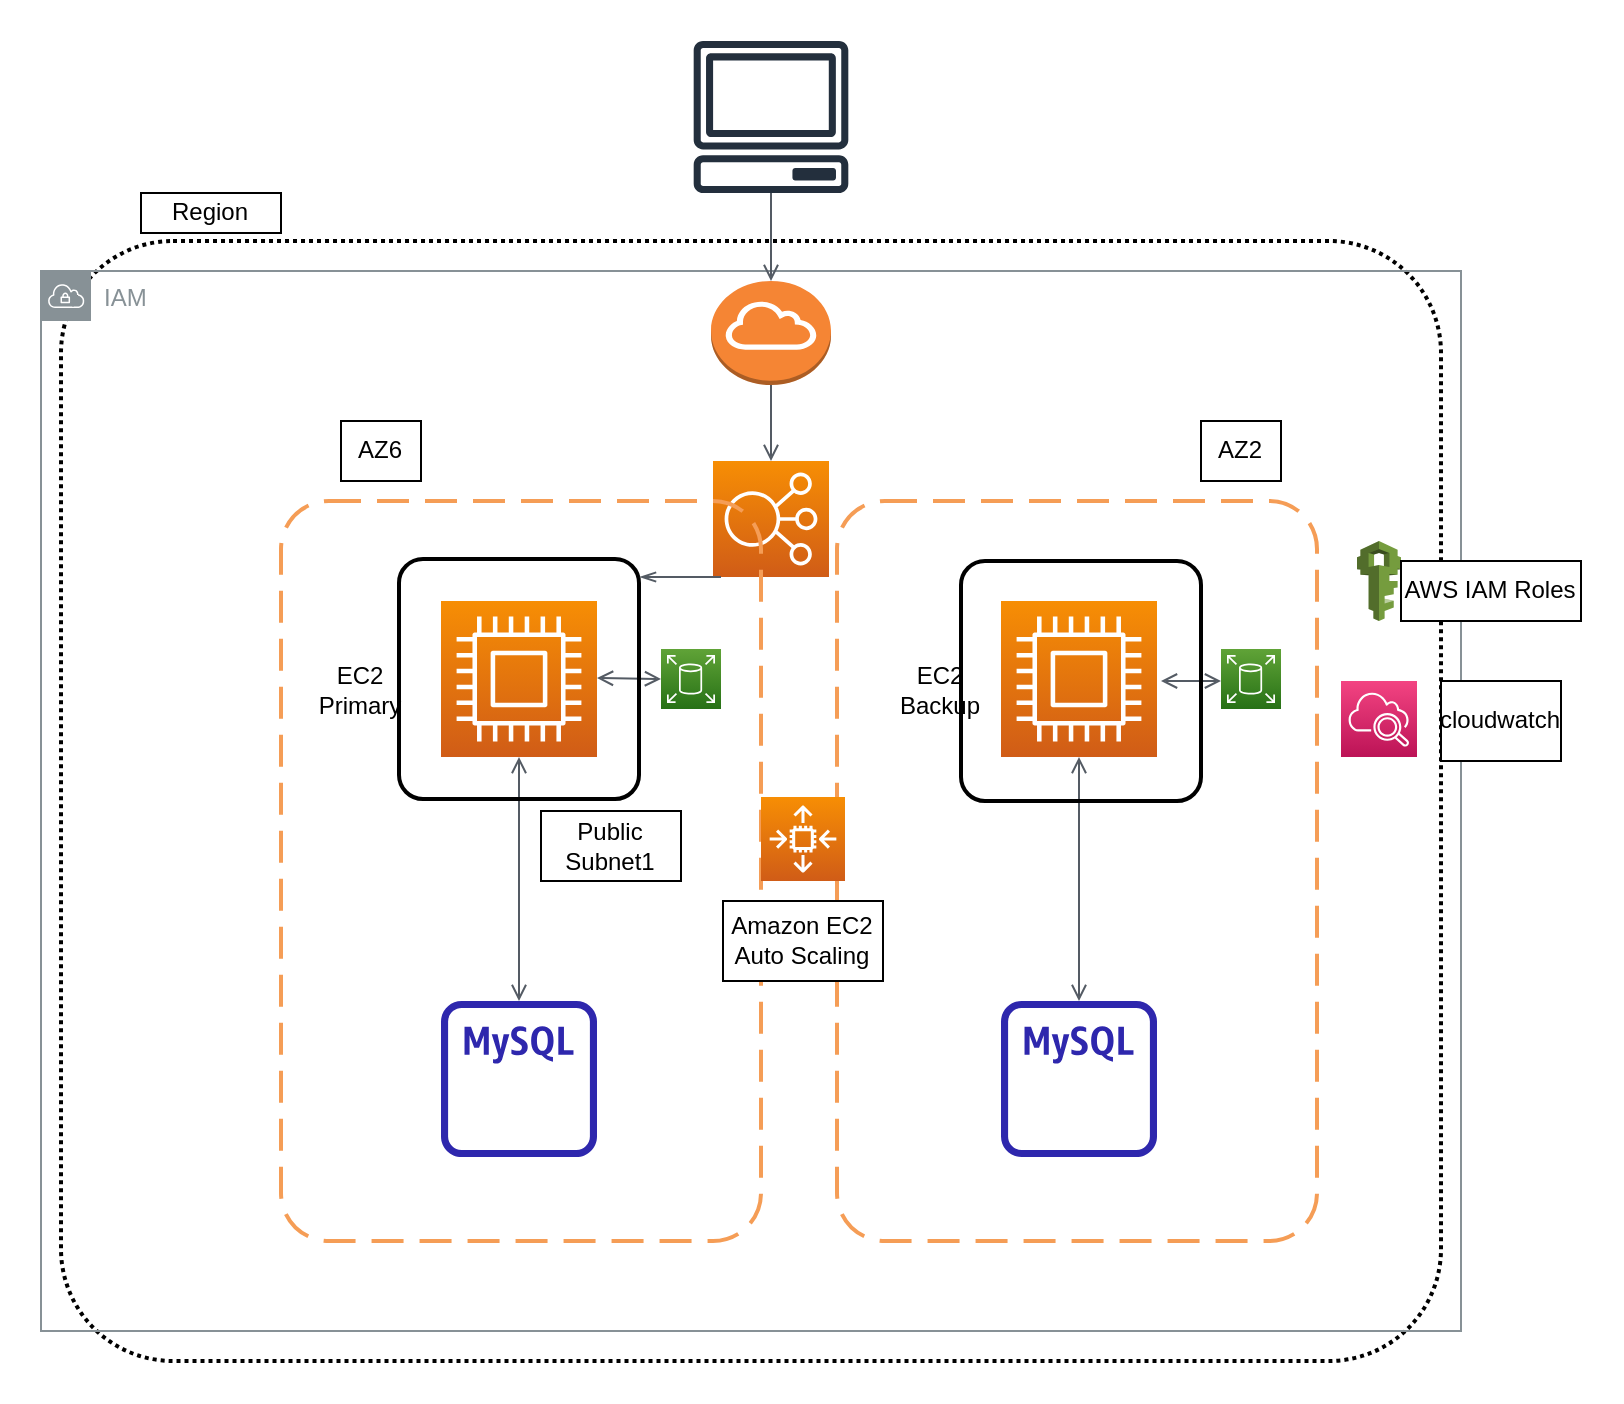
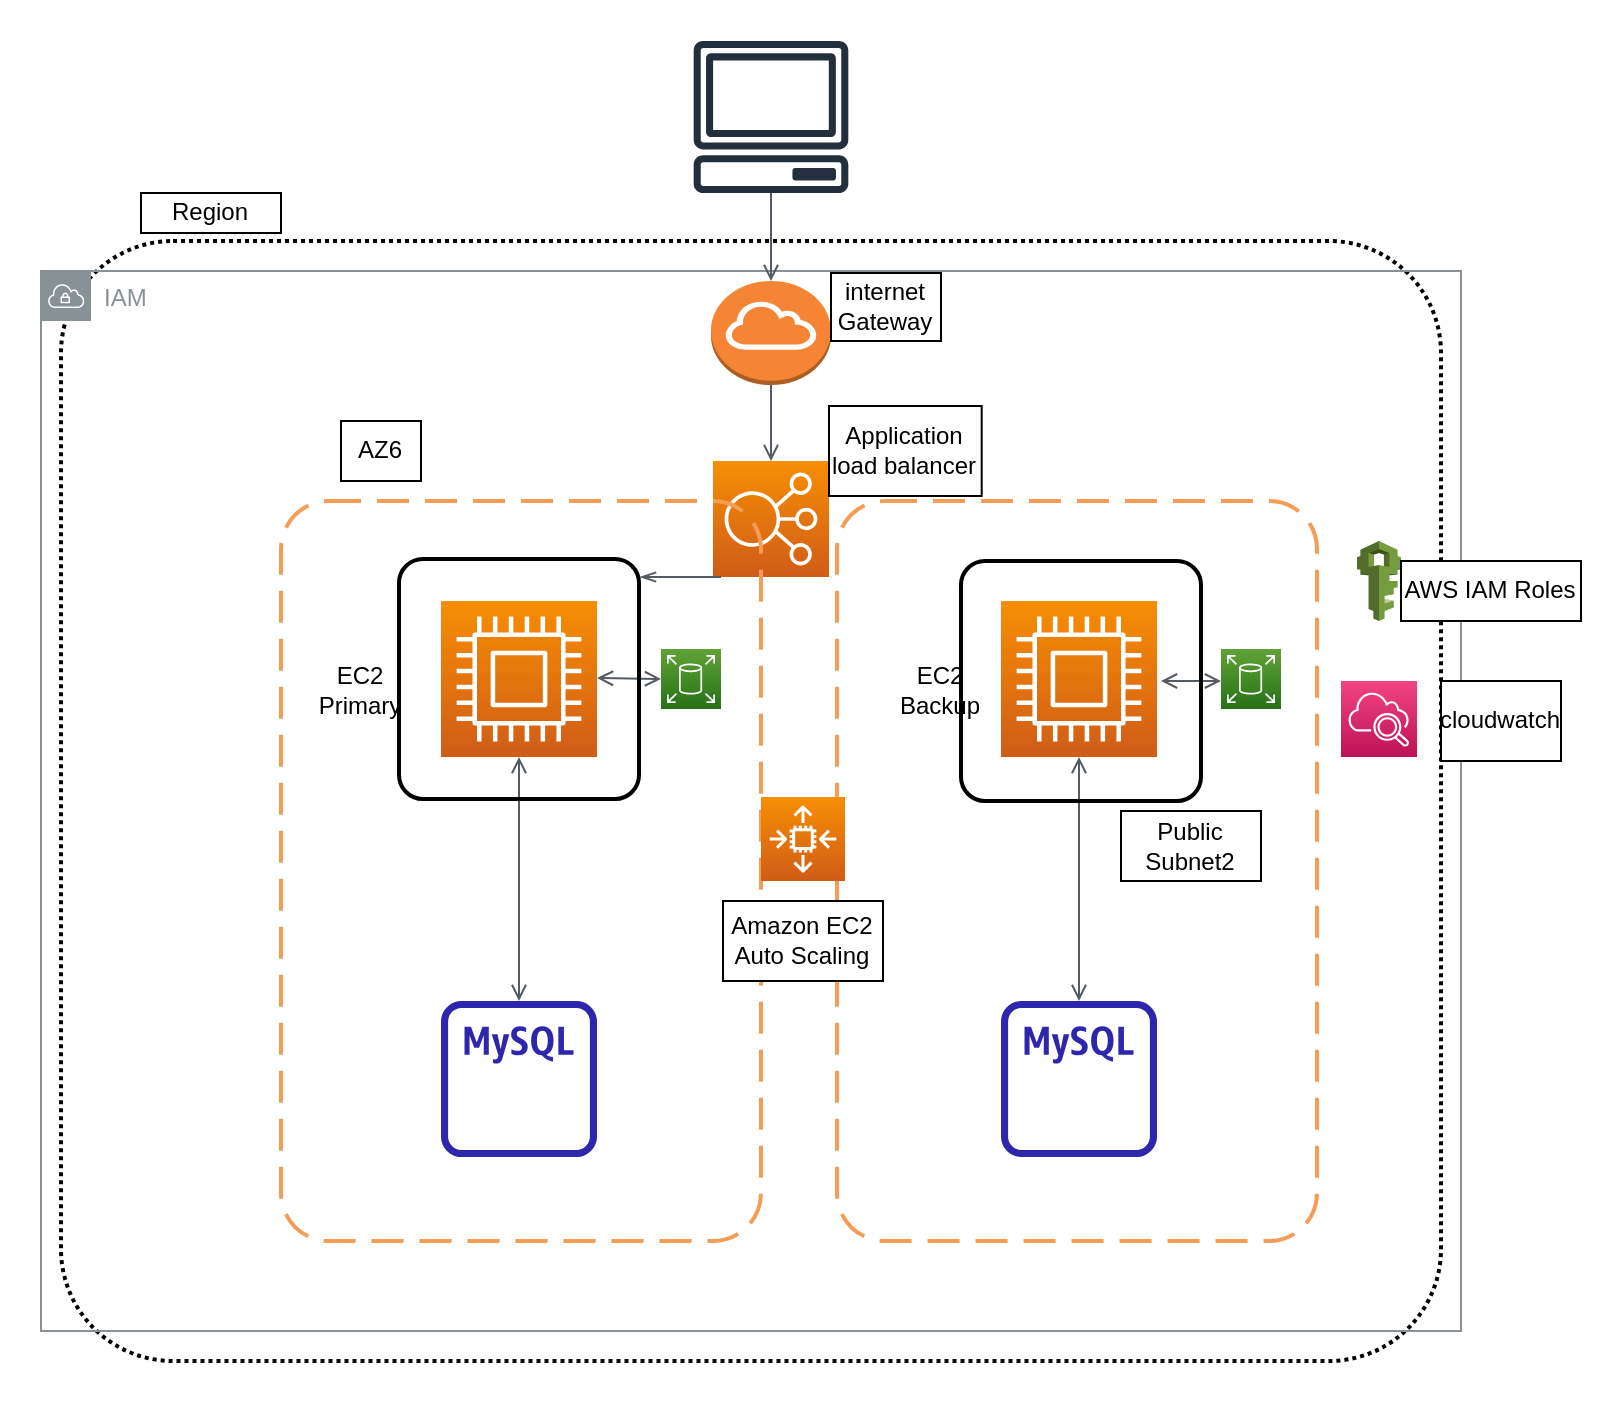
none -> (886, 307)
none -> (905, 451)
(1241, 451) -> none
(611, 846) -> none
none -> (1191, 846)
